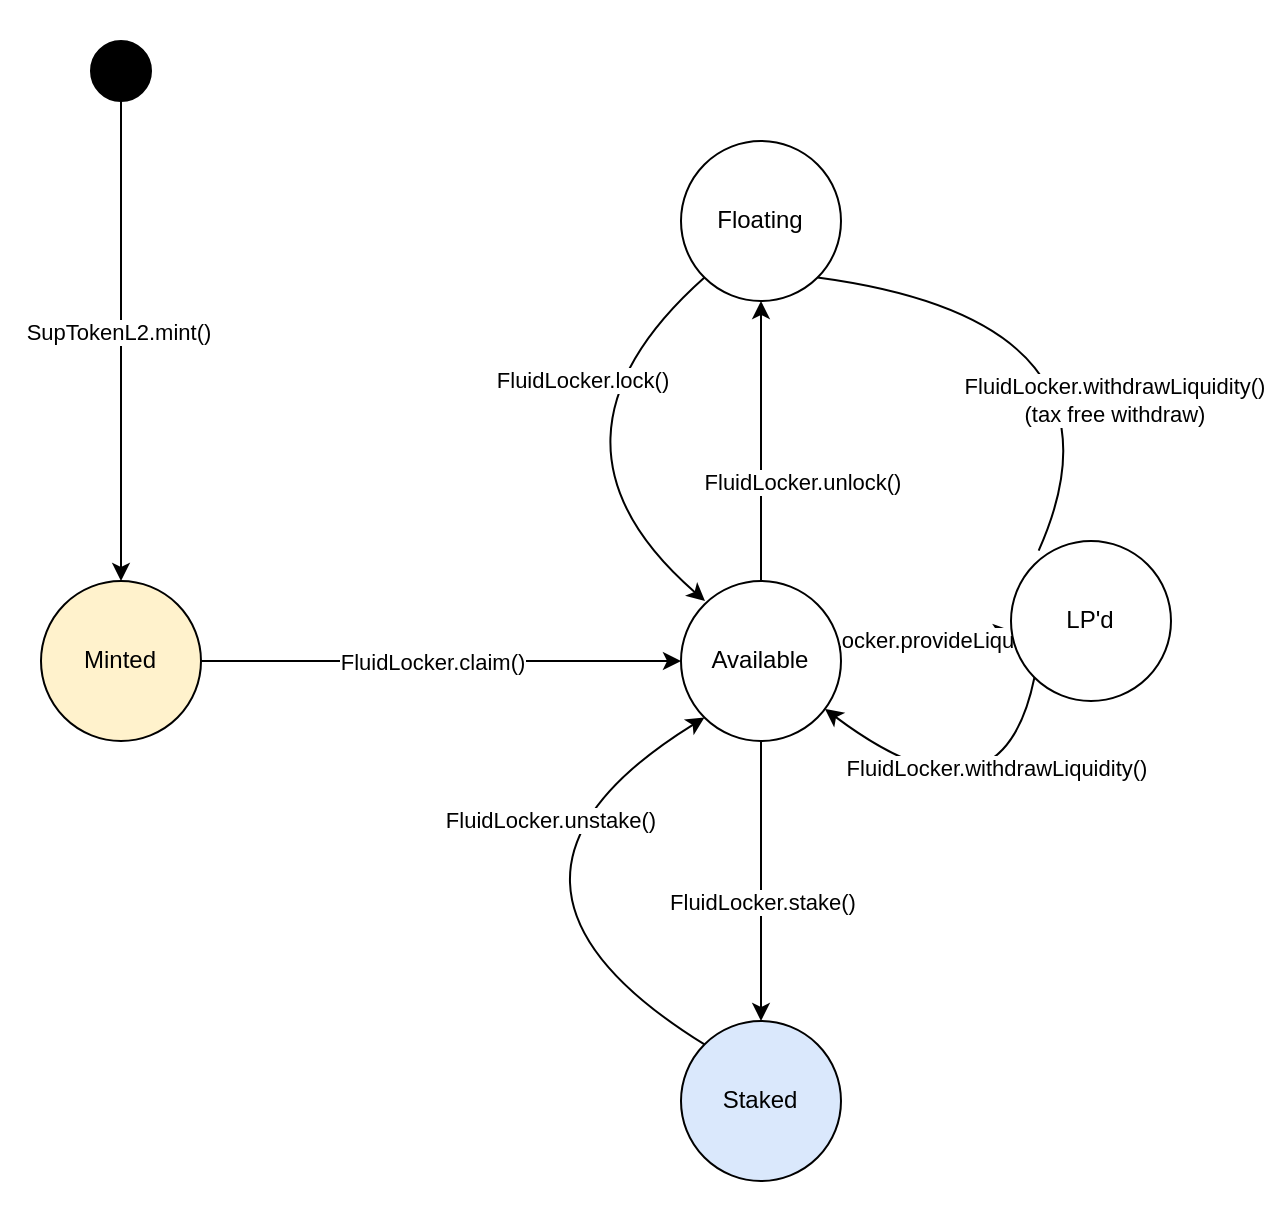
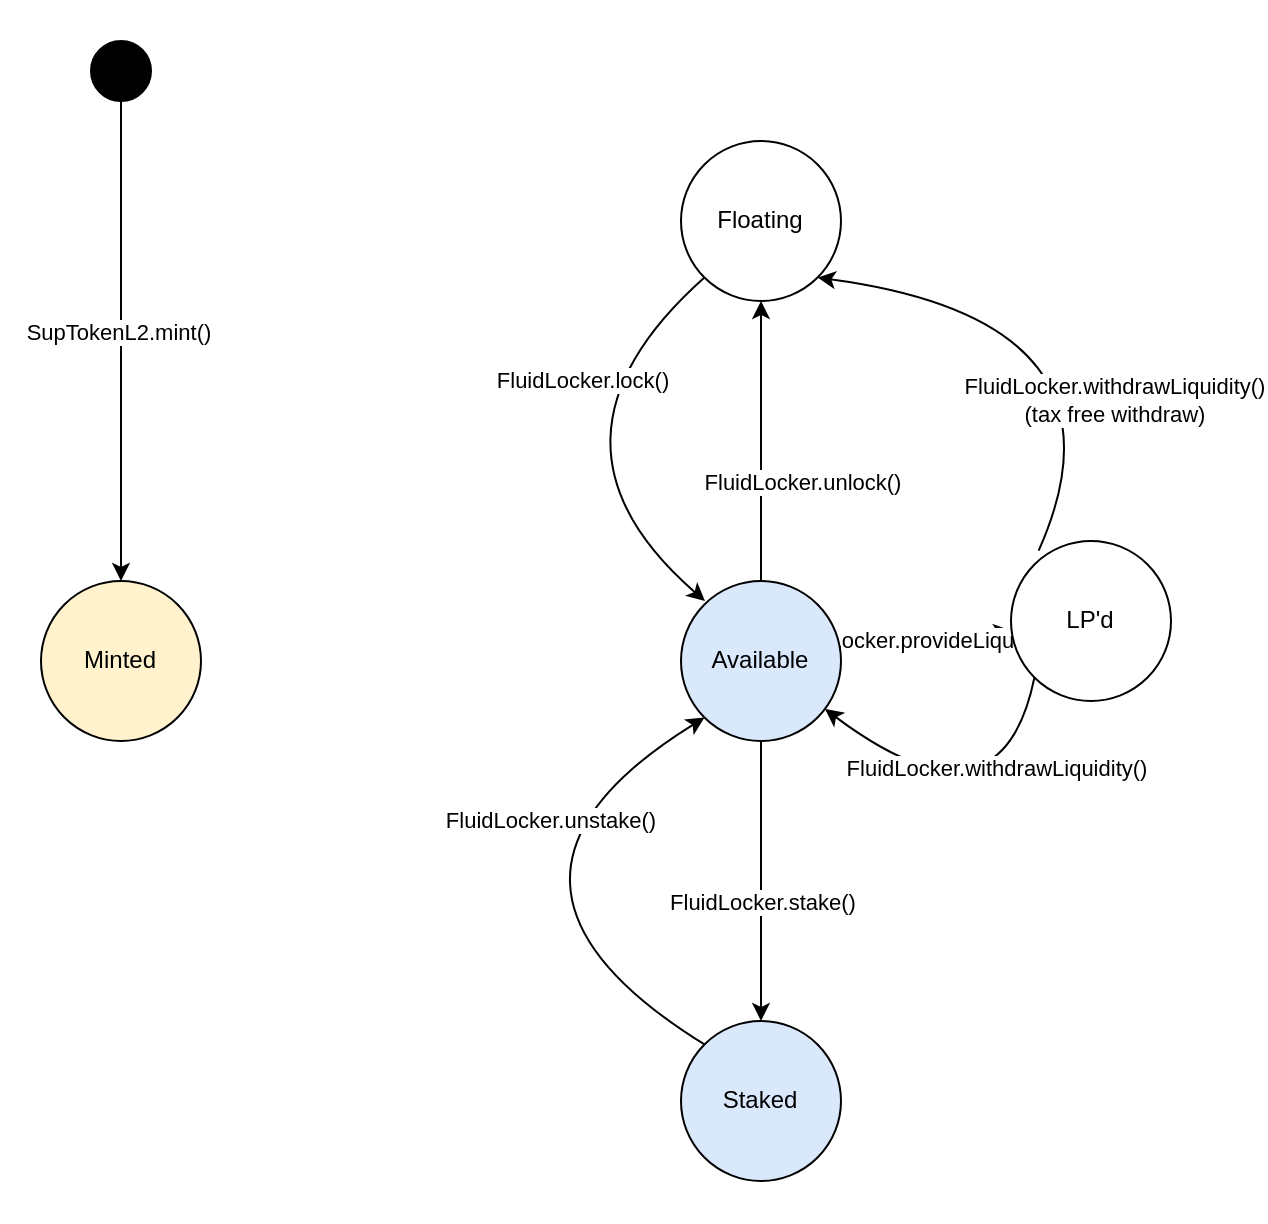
(826, 279) -> (832, 280)
(434, 661) -> none
(761, 661) -> (761, 661)
